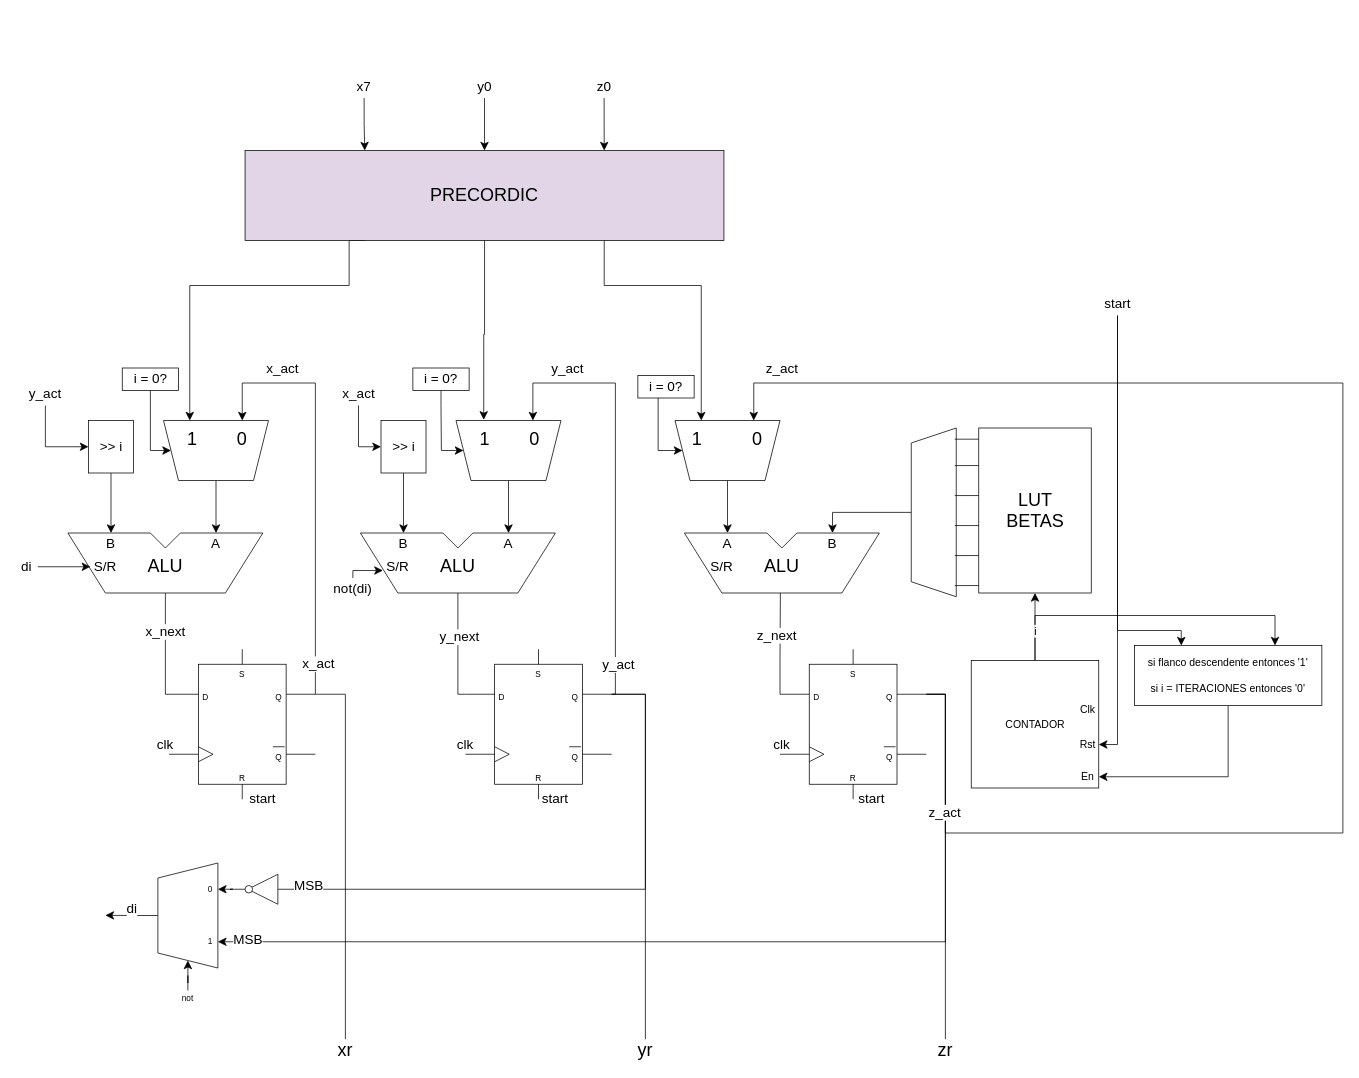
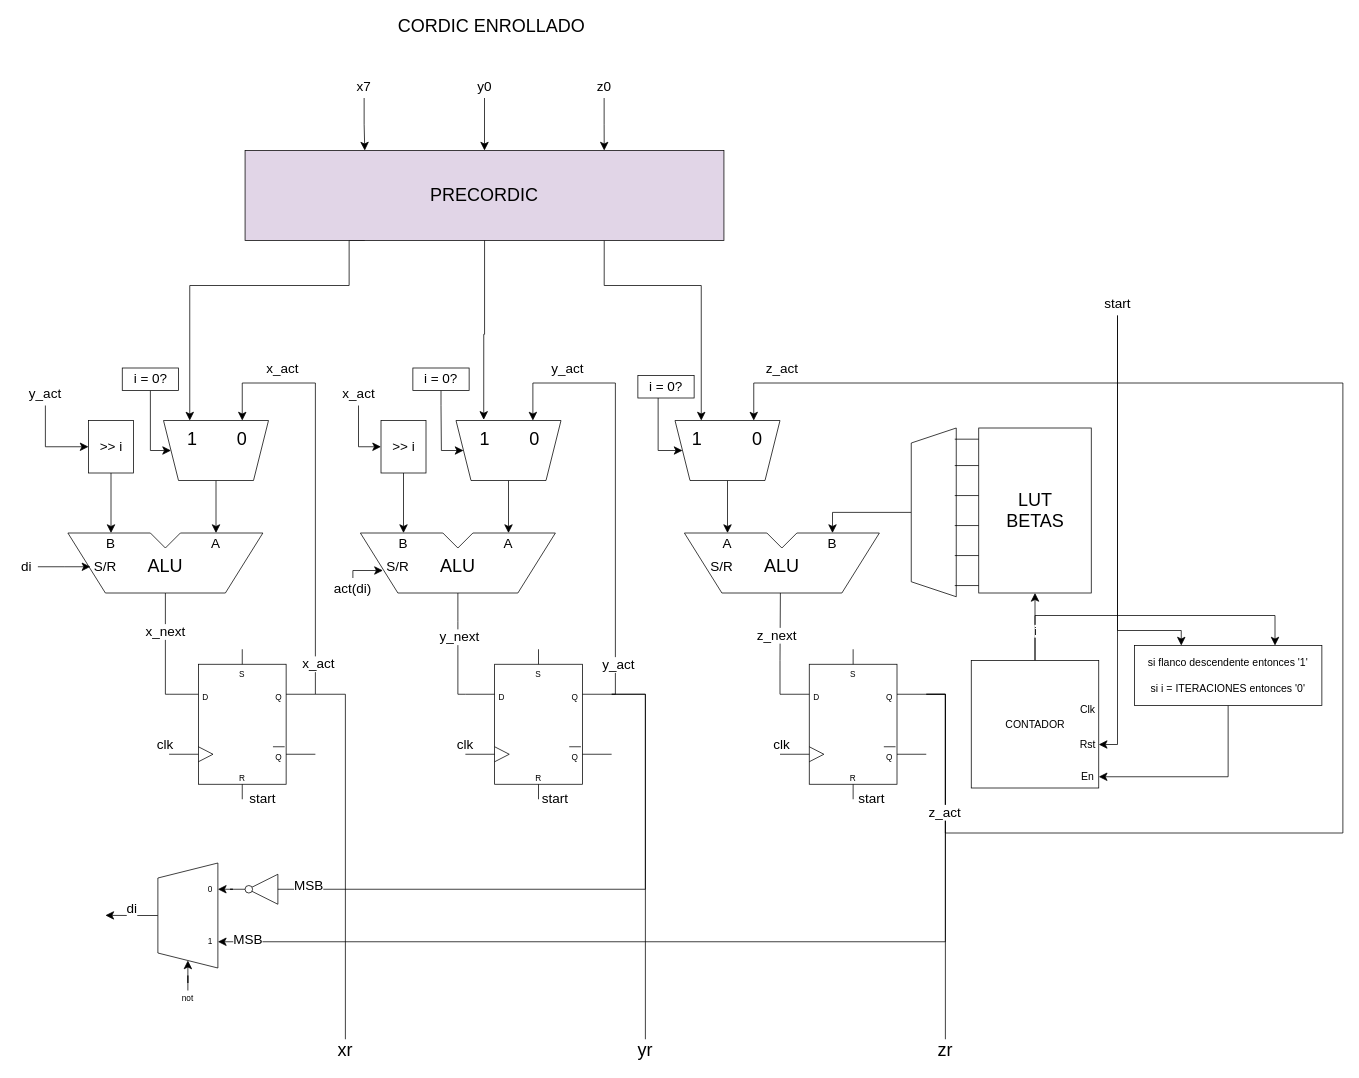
none -> (492, 27)
(353, 589) -> (353, 589)
